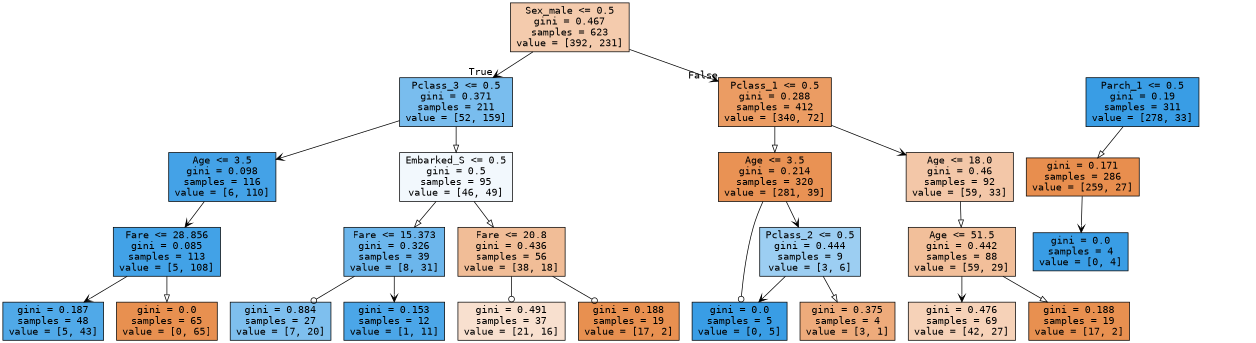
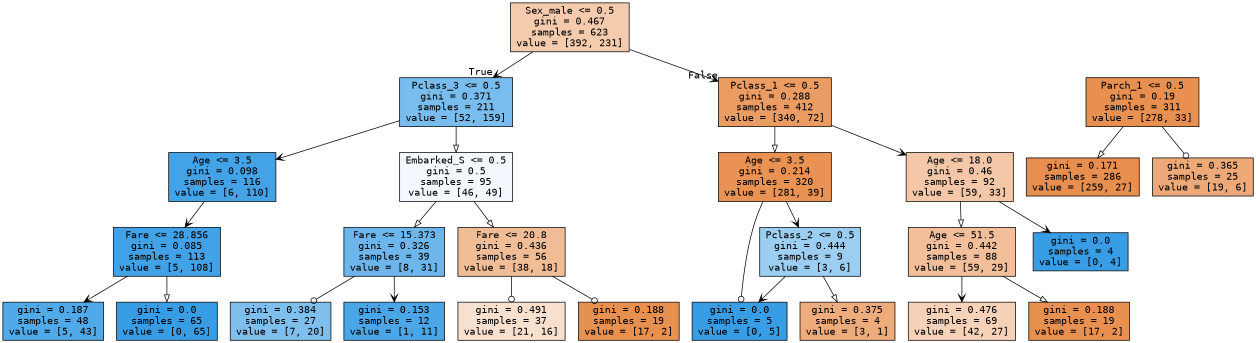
(1142, 102) -> (1142, 102)
none -> (1203, 177)
(1082, 211) -> (1022, 215)
(167, 321) -> (167, 321)
(281, 321) -> (281, 321)
